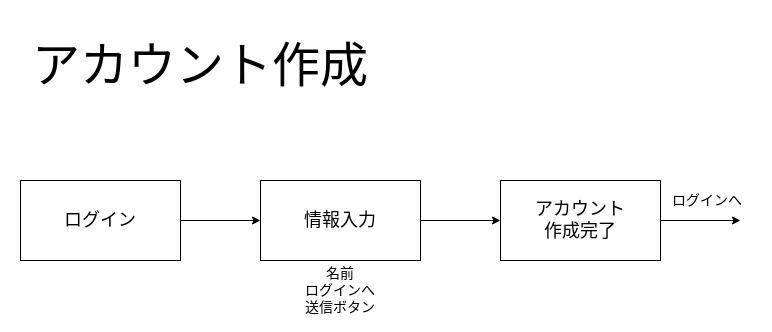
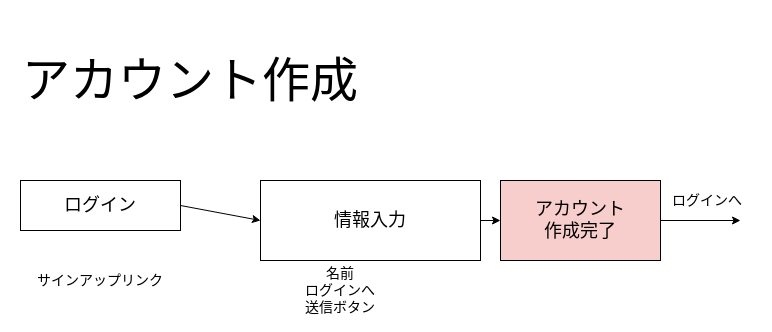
(201, 66) -> (191, 81)
(101, 221) -> (101, 206)
(341, 221) -> (371, 221)
(581, 221) -> (581, 221)
none -> (101, 281)
